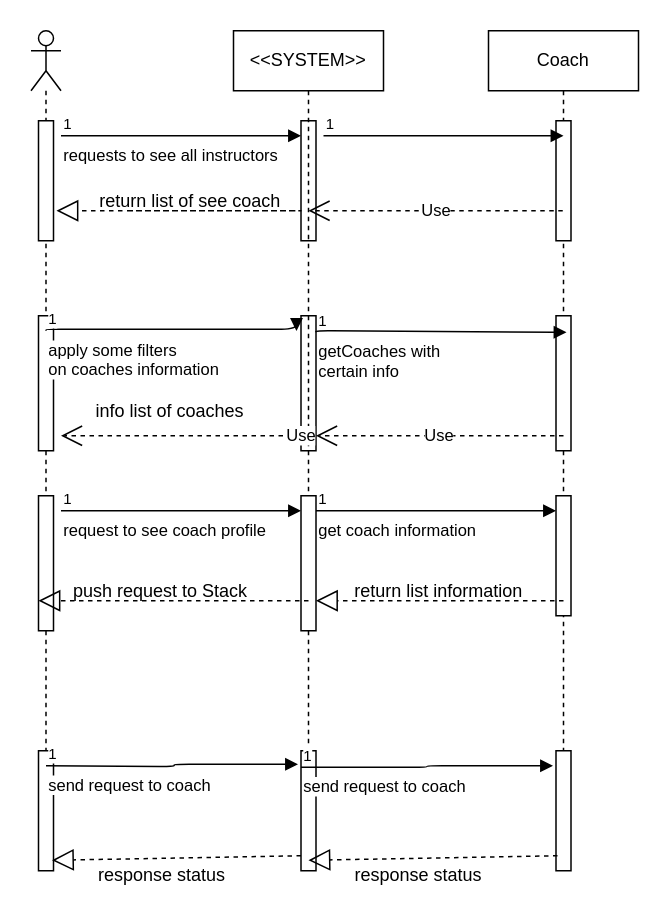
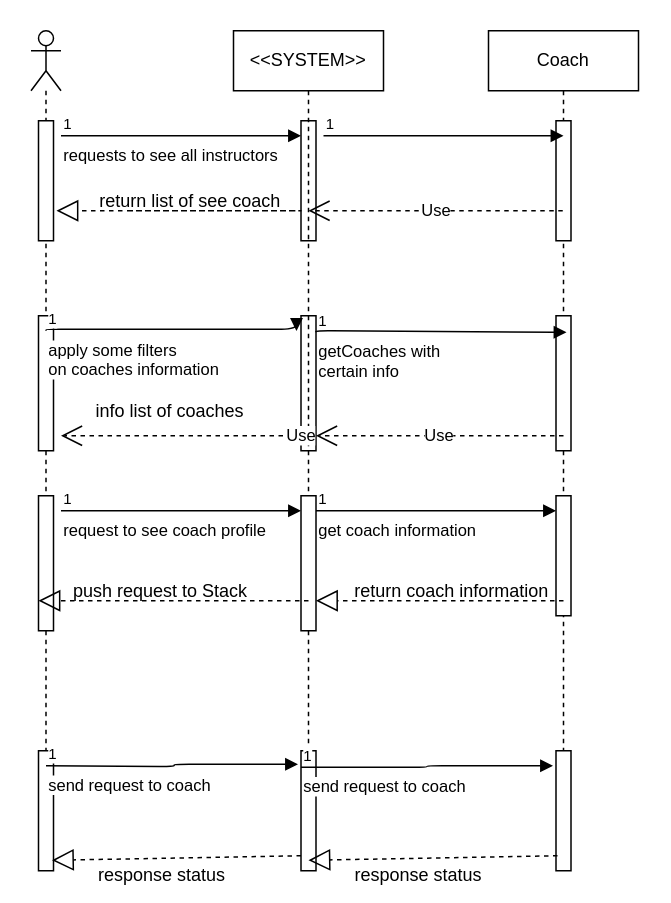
(456, 591) -> (466, 591)
